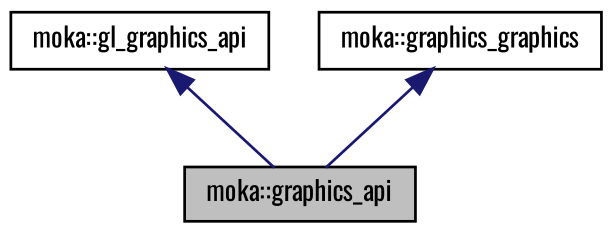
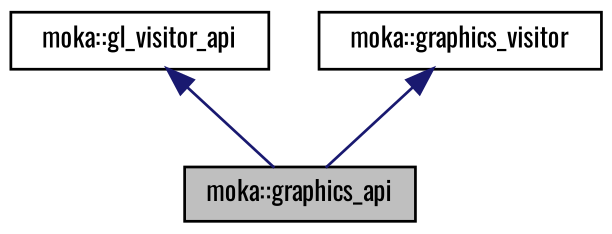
(140, 41) -> (140, 41)
(460, 41) -> (460, 41)
